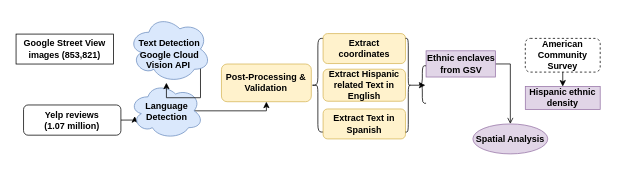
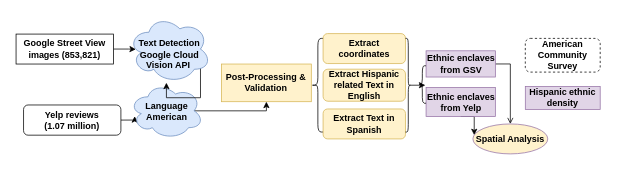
none -> (129, 49)
(563, 76) -> none
(266, 83) -> (266, 83)
none -> (461, 102)
(167, 111) -> (167, 111)
none -> (474, 117)
(510, 139) -> (510, 139)
